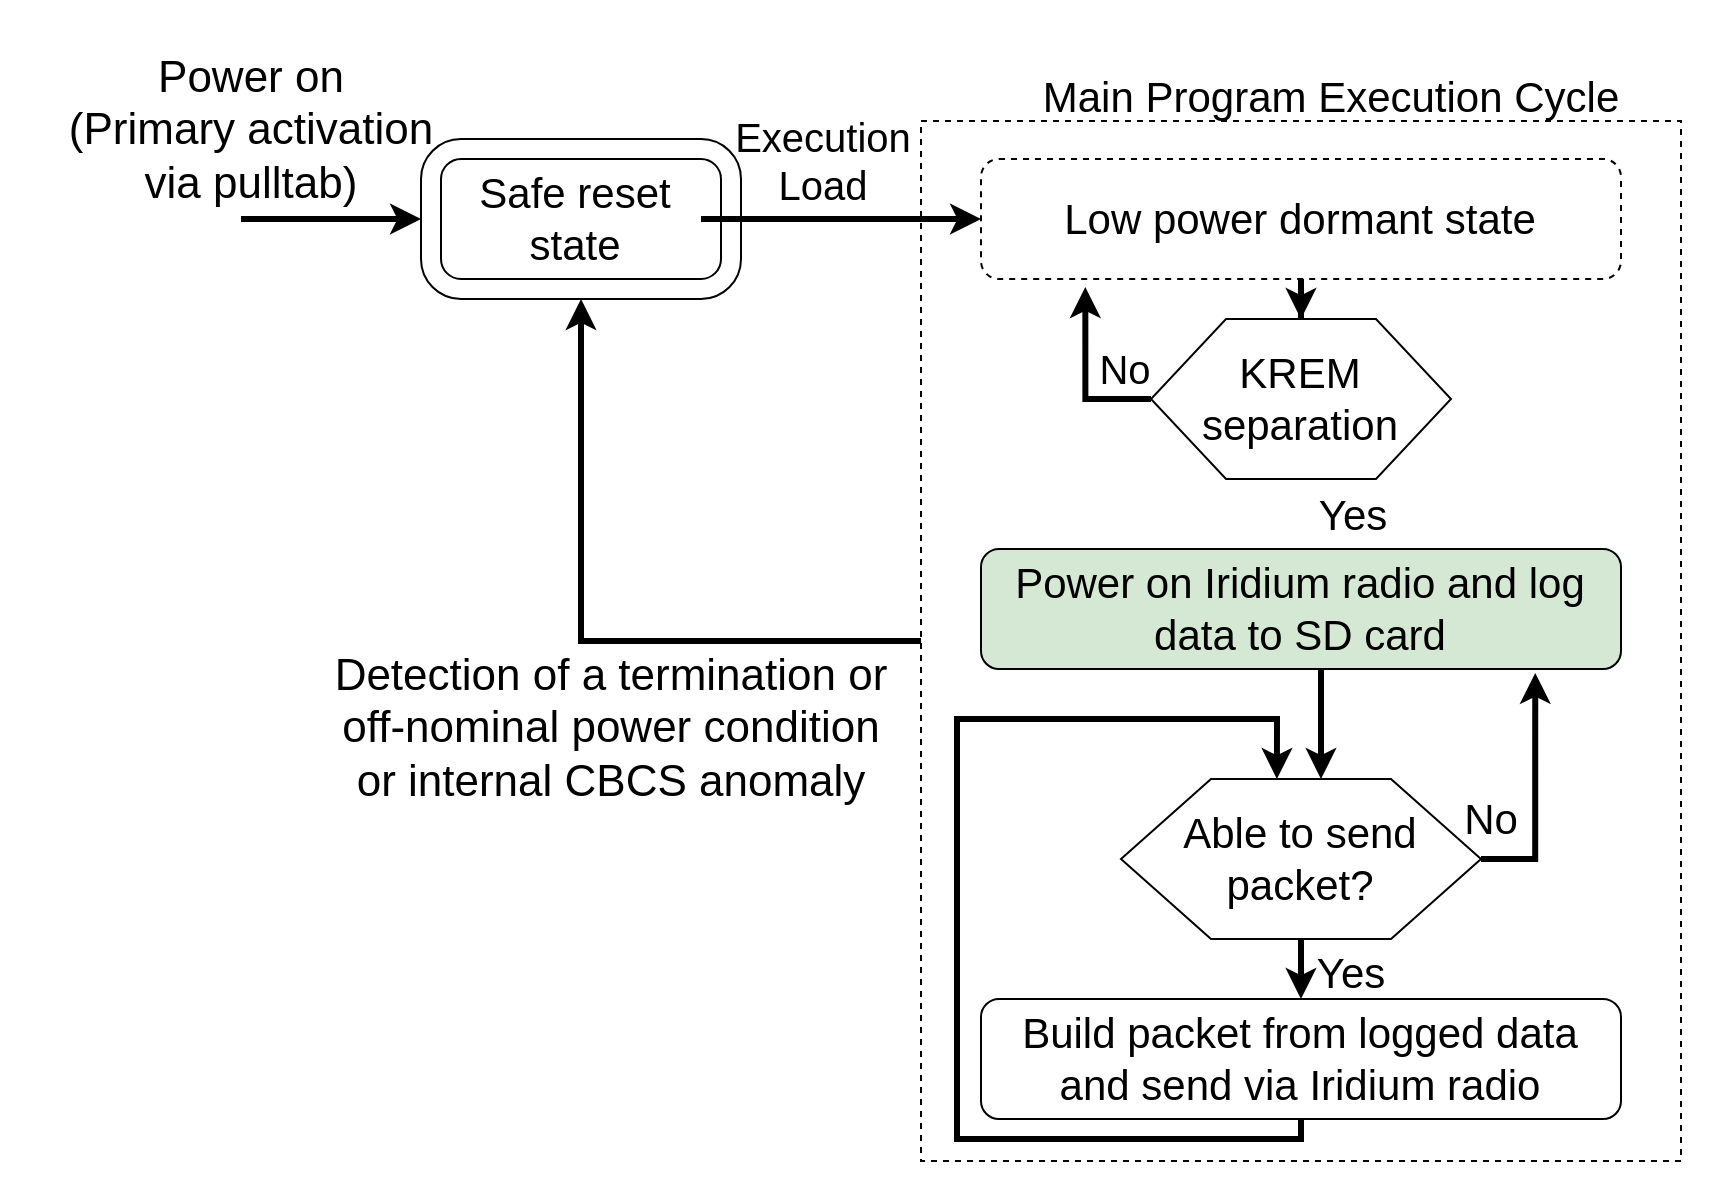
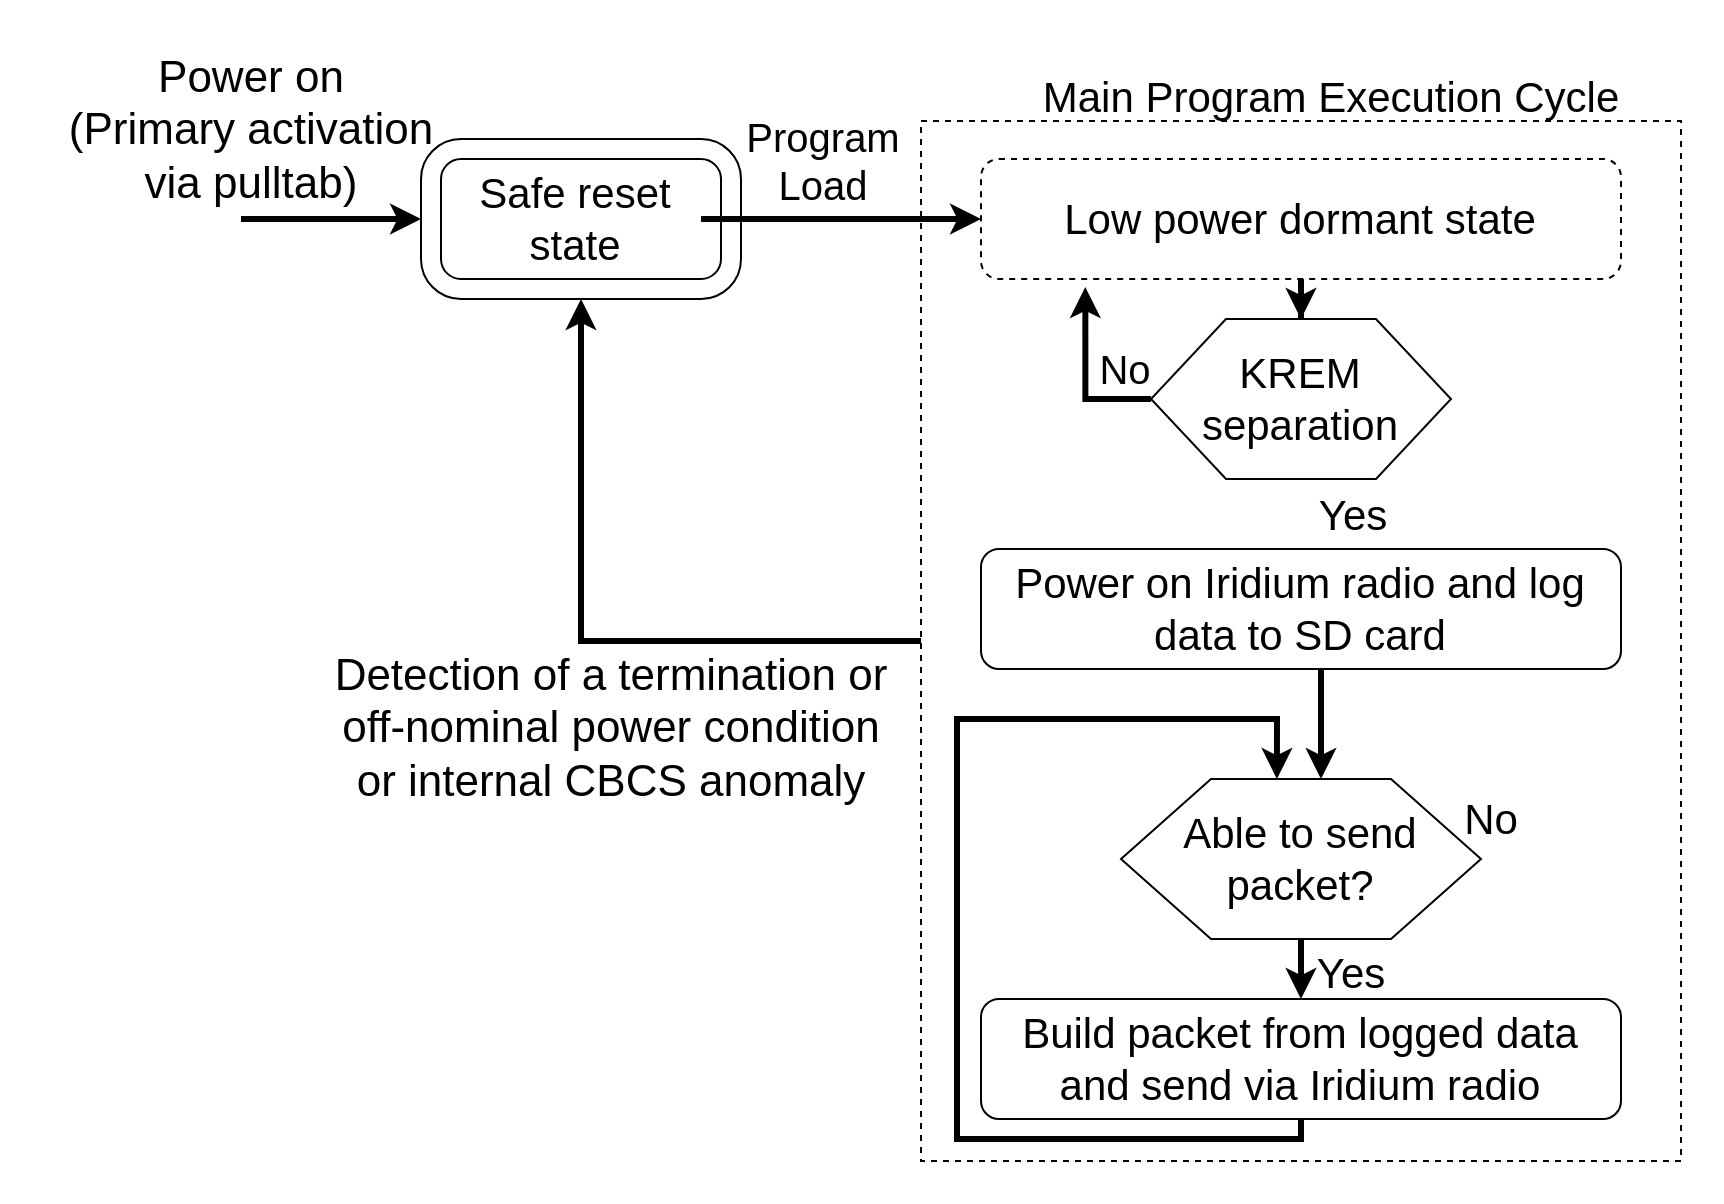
(824, 161) -> (824, 161)
(1301, 609) -> (1301, 609)
(1535, 804) -> none
